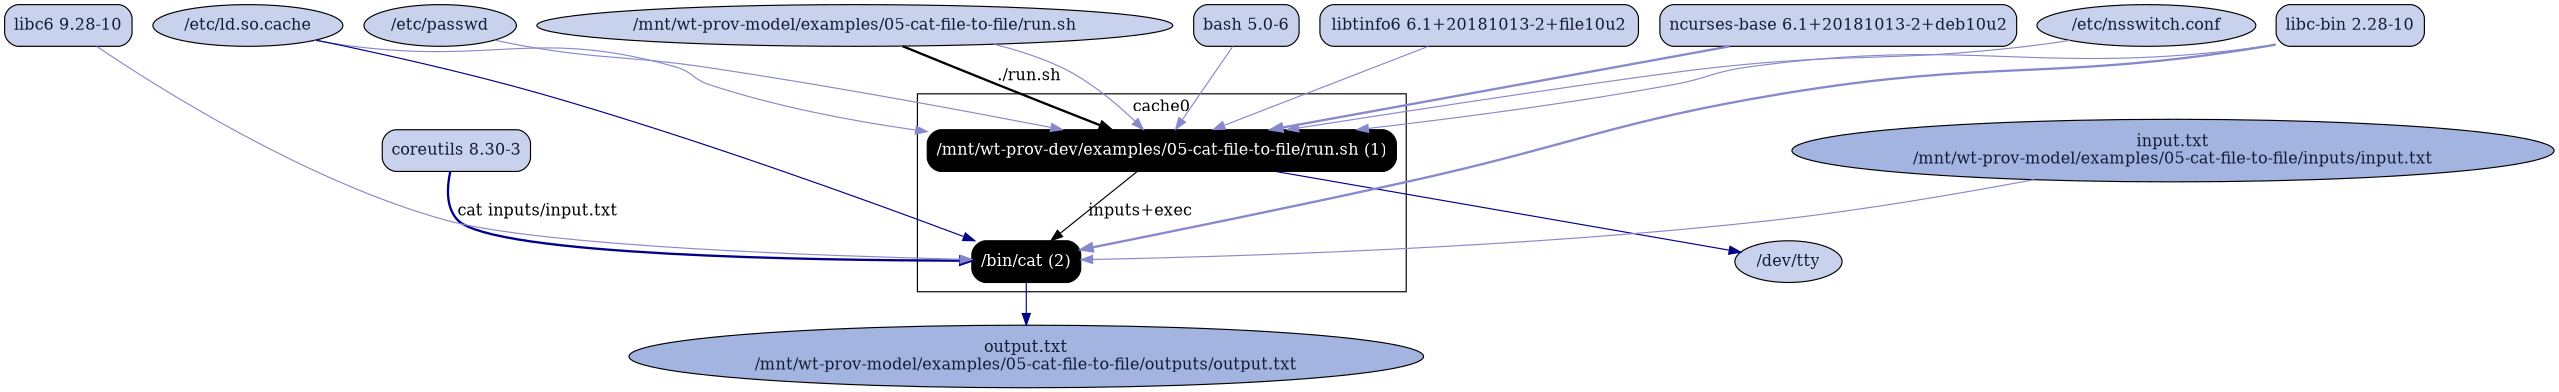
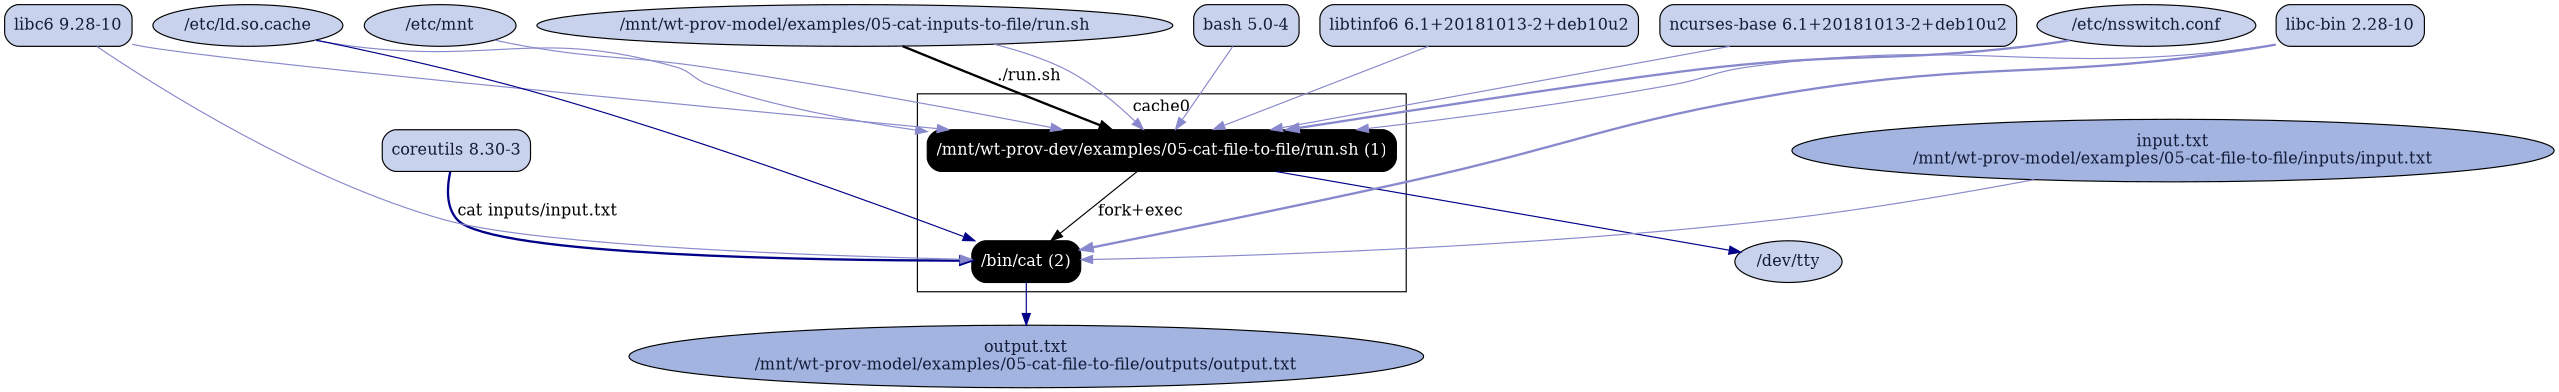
(440, 25) -> (440, 25)
(855, 25) -> (855, 25)
(1246, 25) -> (1246, 25)
(1479, 25) -> (1479, 25)
(1683, 71) -> (1683, 71)
(1506, 87) -> (1506, 87)
none -> (574, 94)
(1140, 211) -> (1140, 211)
